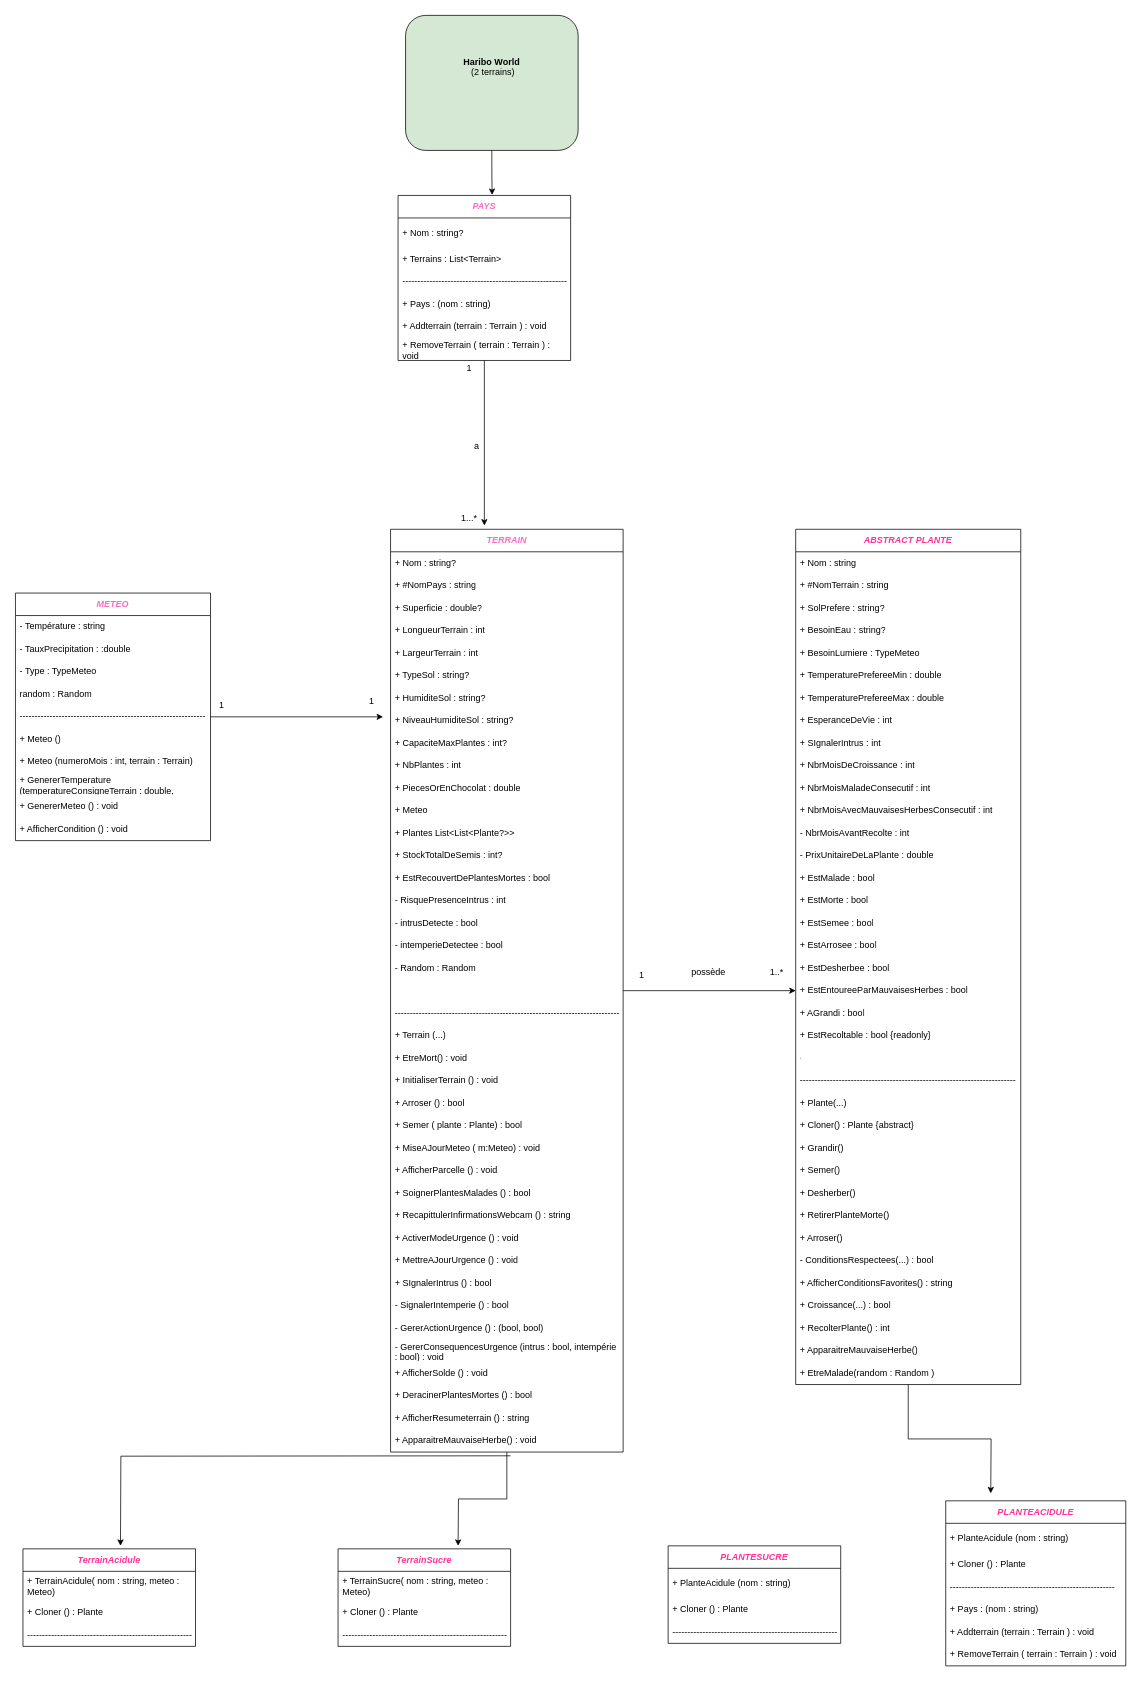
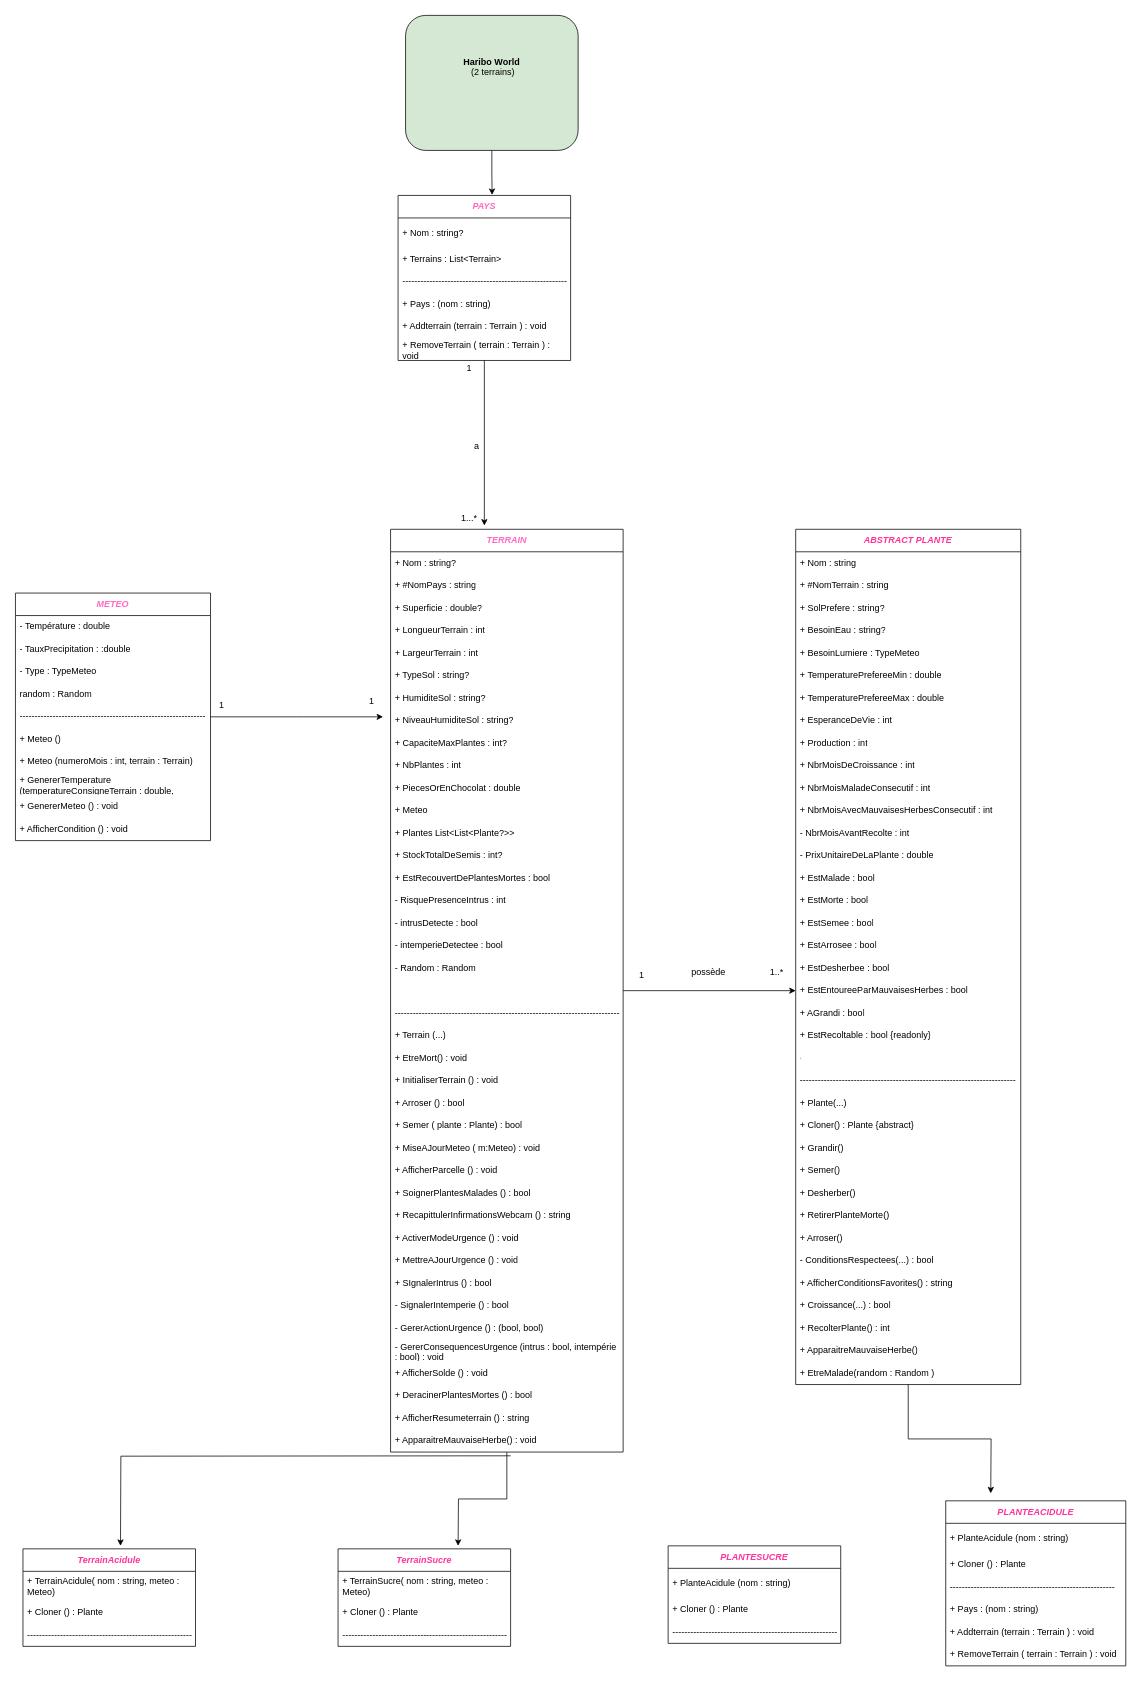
(69, 627) -> (69, 627)
(848, 743) -> (838, 743)
